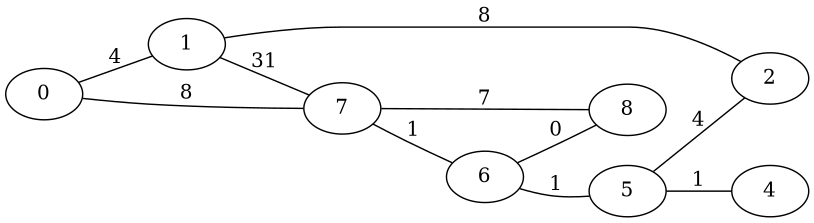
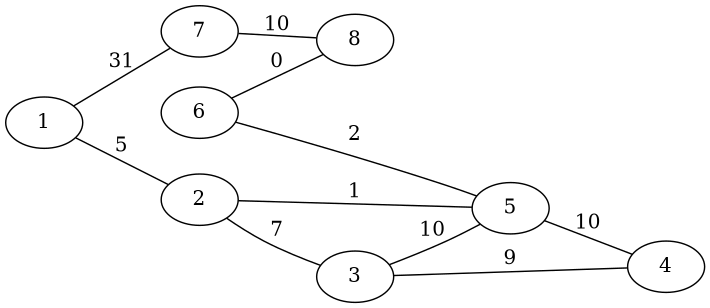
(485, 16) -> (122, 146)
(44, 94) -> none
(485, 99) -> (277, 25)
(699, 121) -> (355, 192)
(412, 144) -> none
(699, 180) -> (588, 223)
(556, 185) -> (355, 135)
none -> (355, 277)
